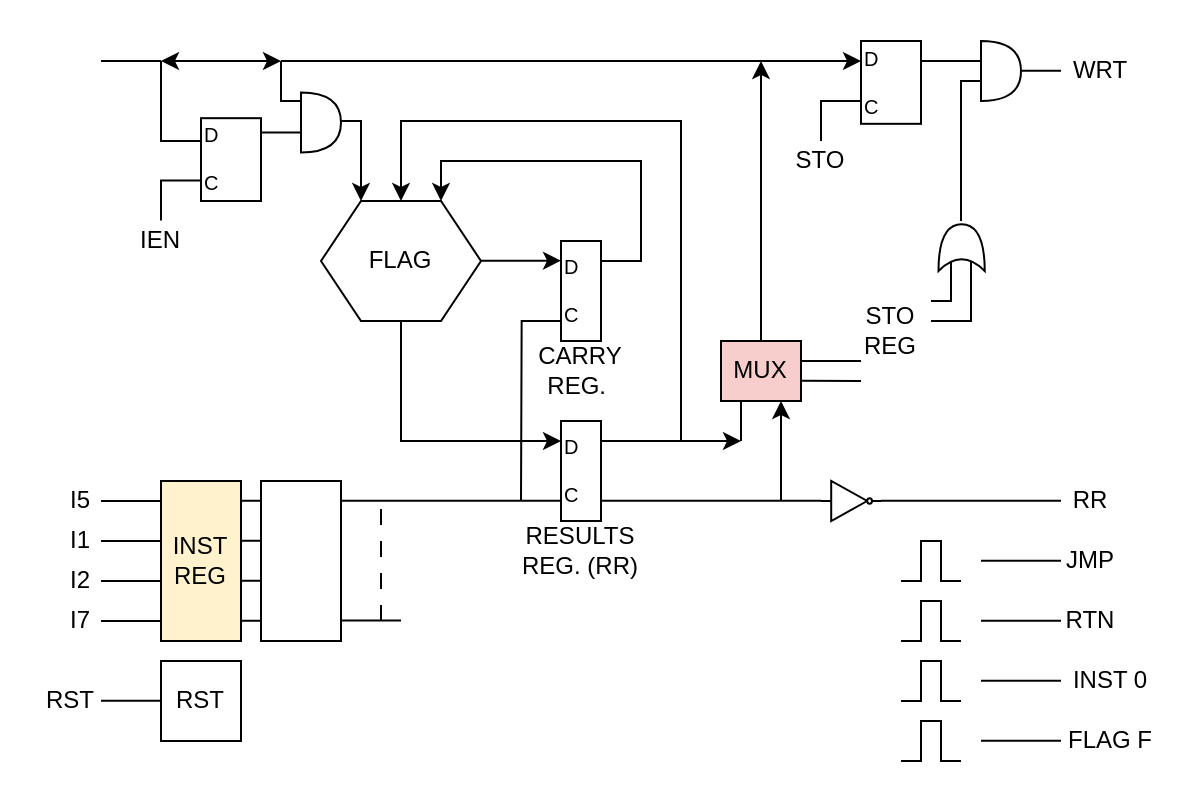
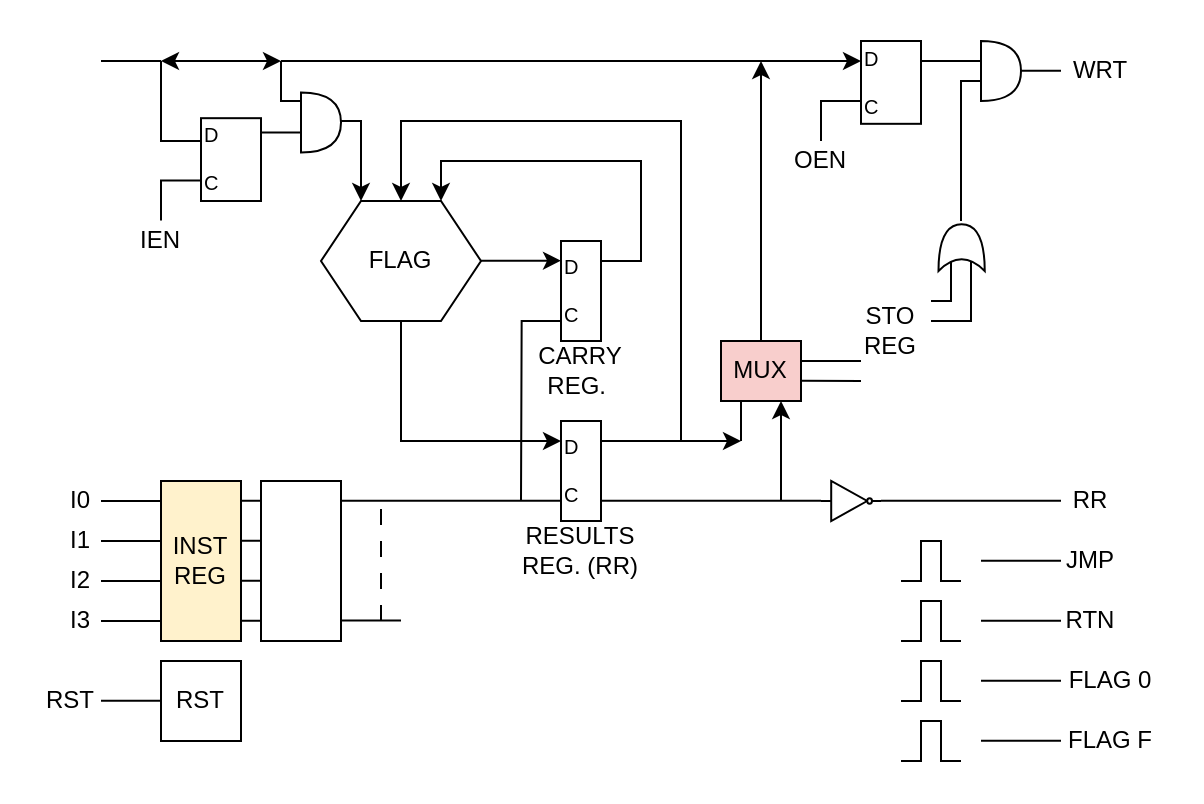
(821, 161) -> (821, 161)
(81, 501) -> (81, 501)
(81, 621) -> (81, 621)
(1111, 681) -> (1111, 681)
